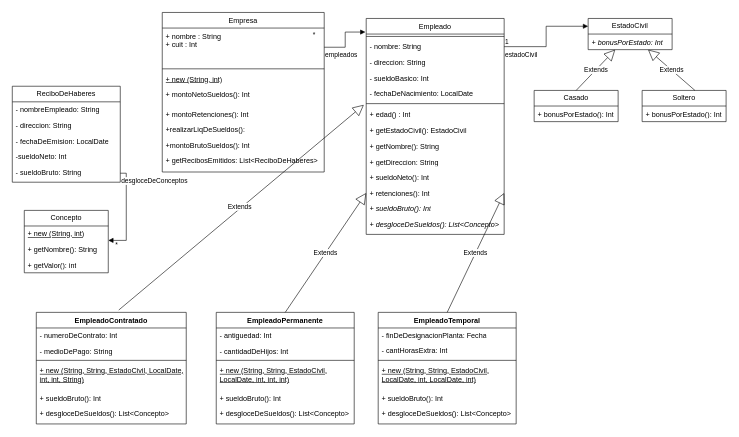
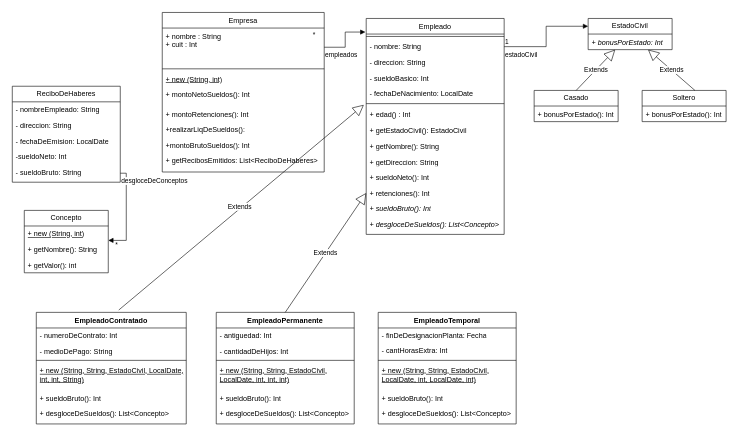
(473, 258) -> none
